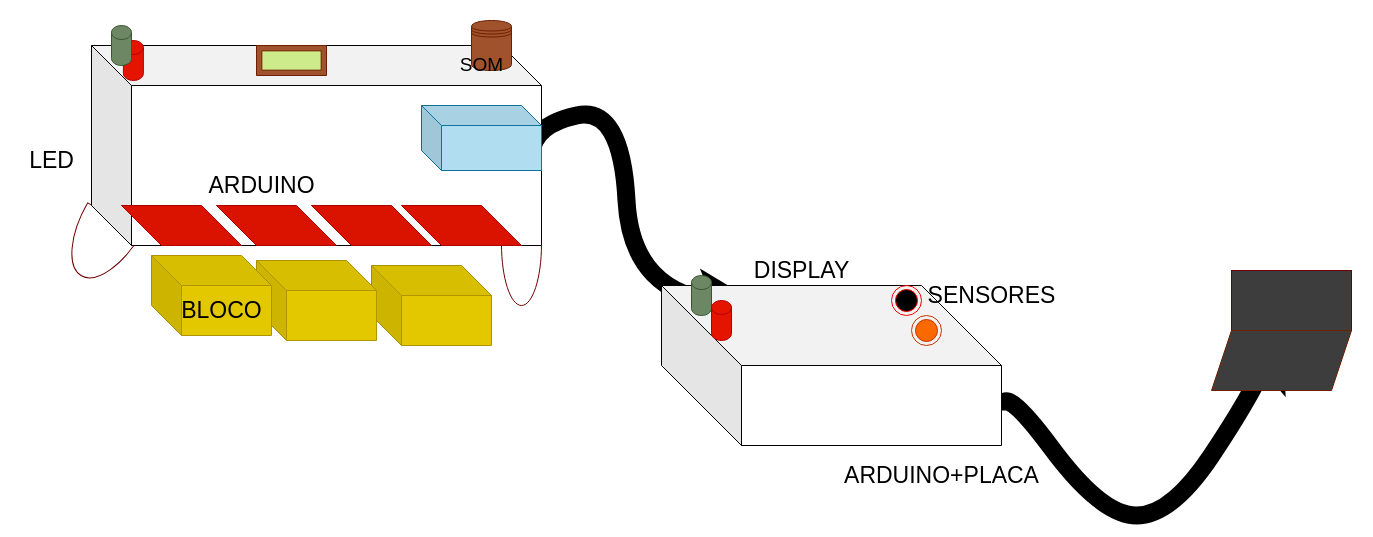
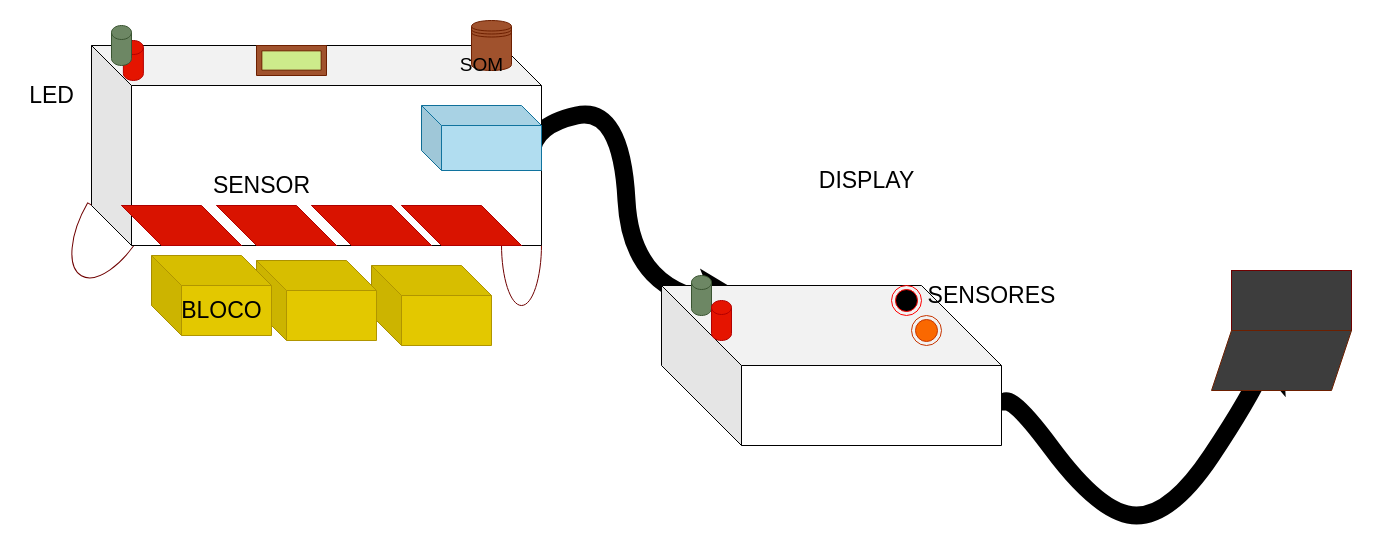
(51, 161) -> (51, 96)
(262, 186) -> (262, 186)
(802, 271) -> (867, 181)
(942, 476) -> none
